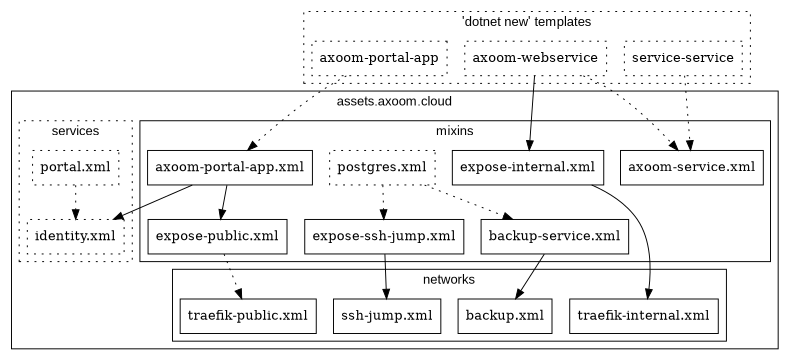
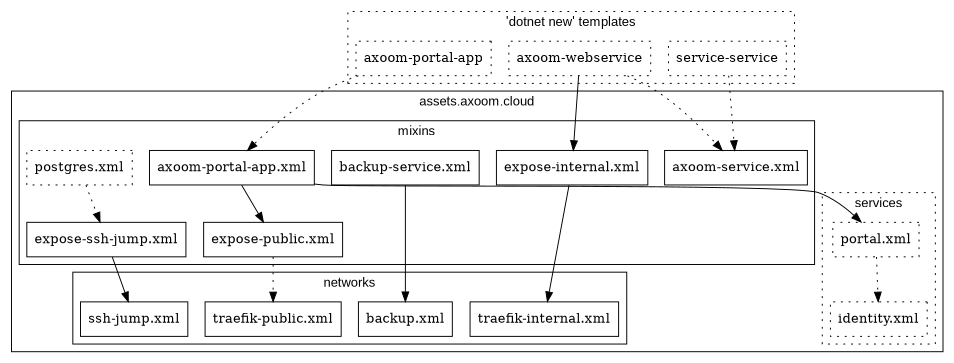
(157, 200) -> (588, 186)
(464, 200) -> none
